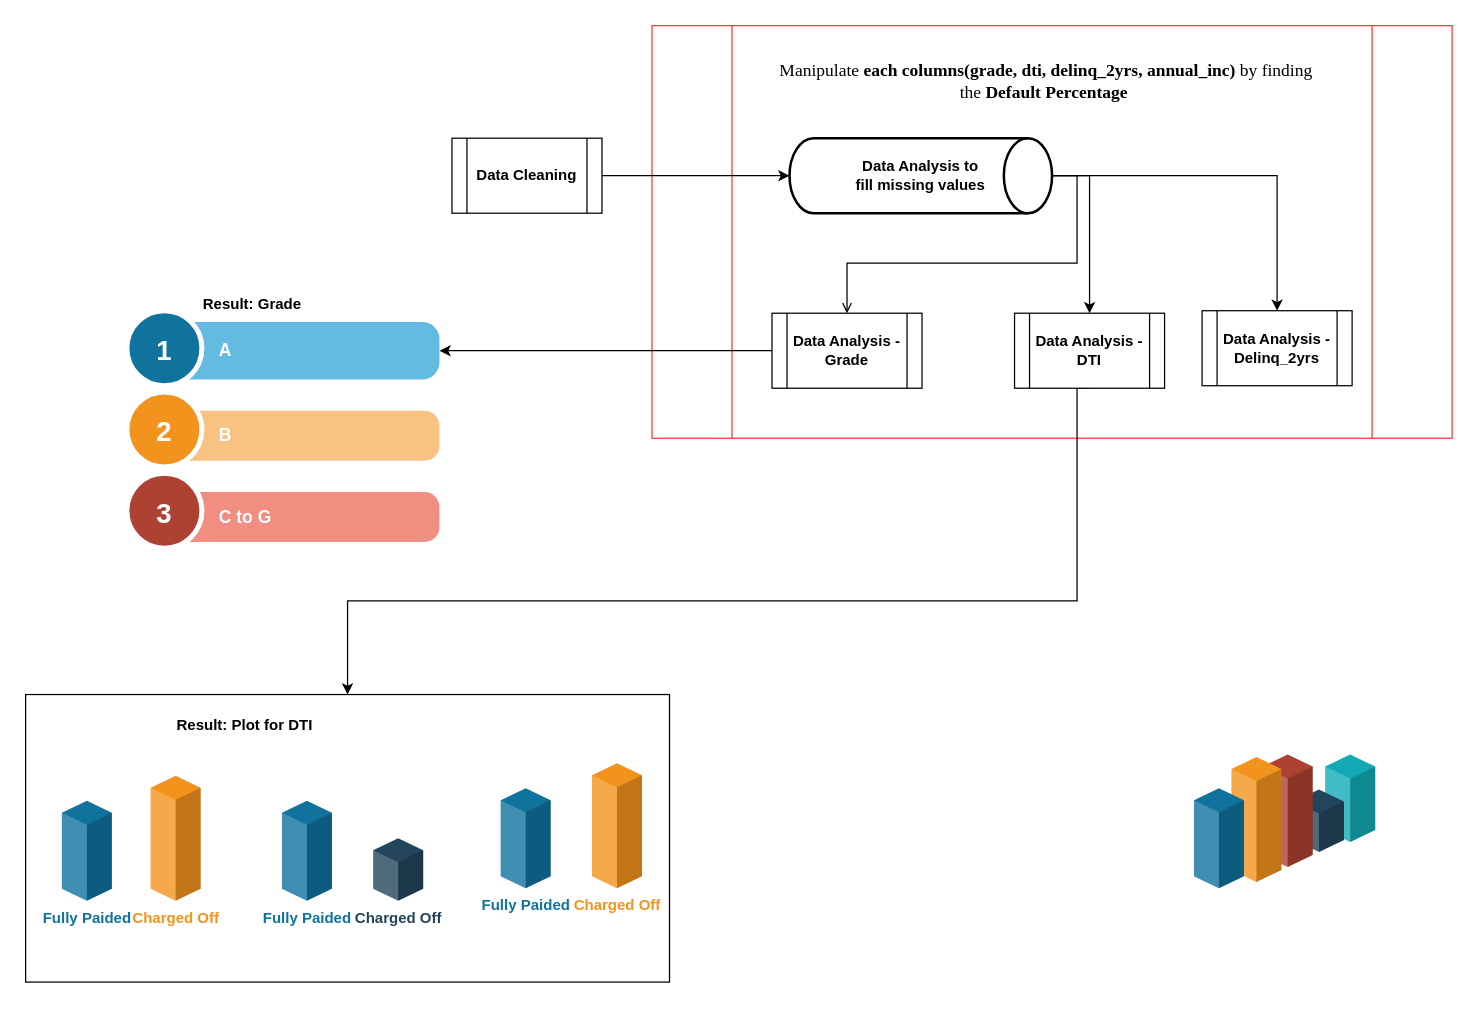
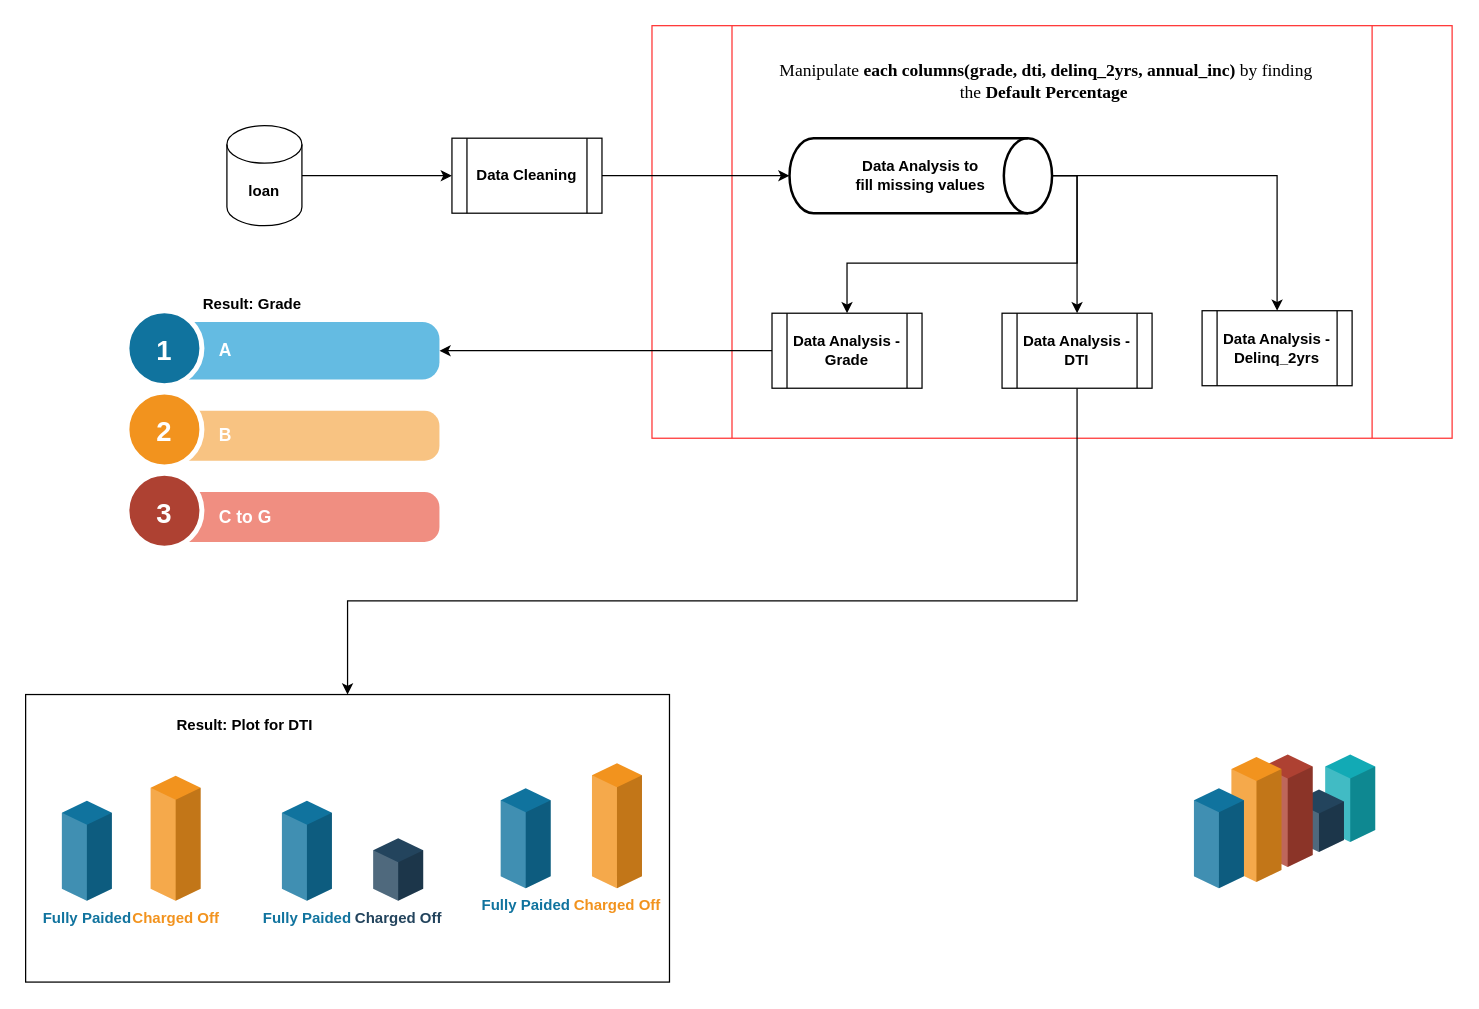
none -> (264, 176)
none -> (373, 176)
(847, 304) -> (847, 303)
(1089, 351) -> (1077, 351)
